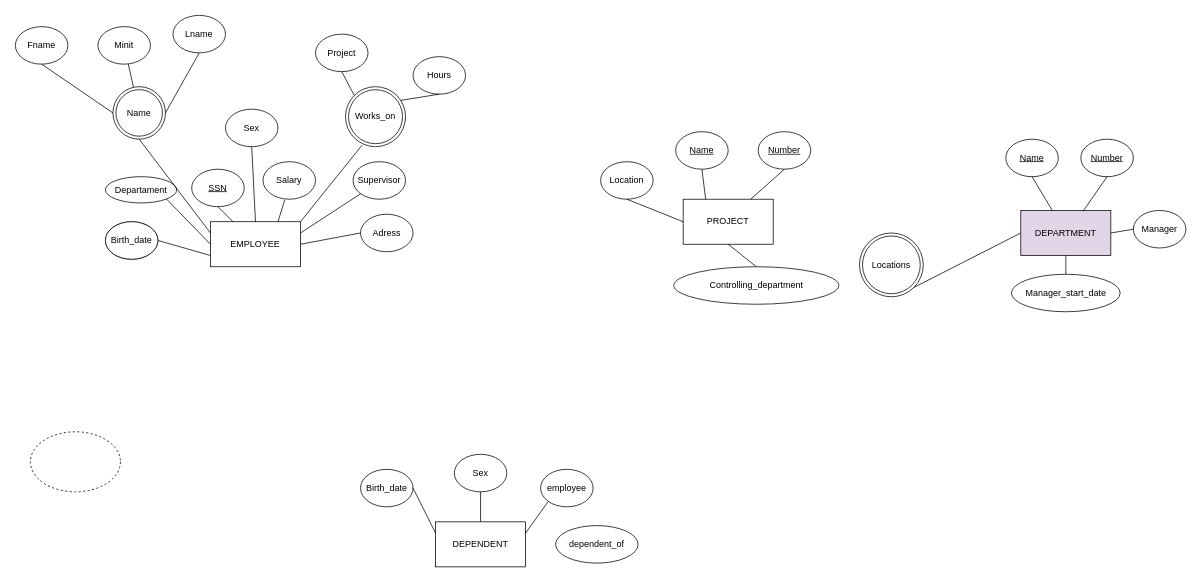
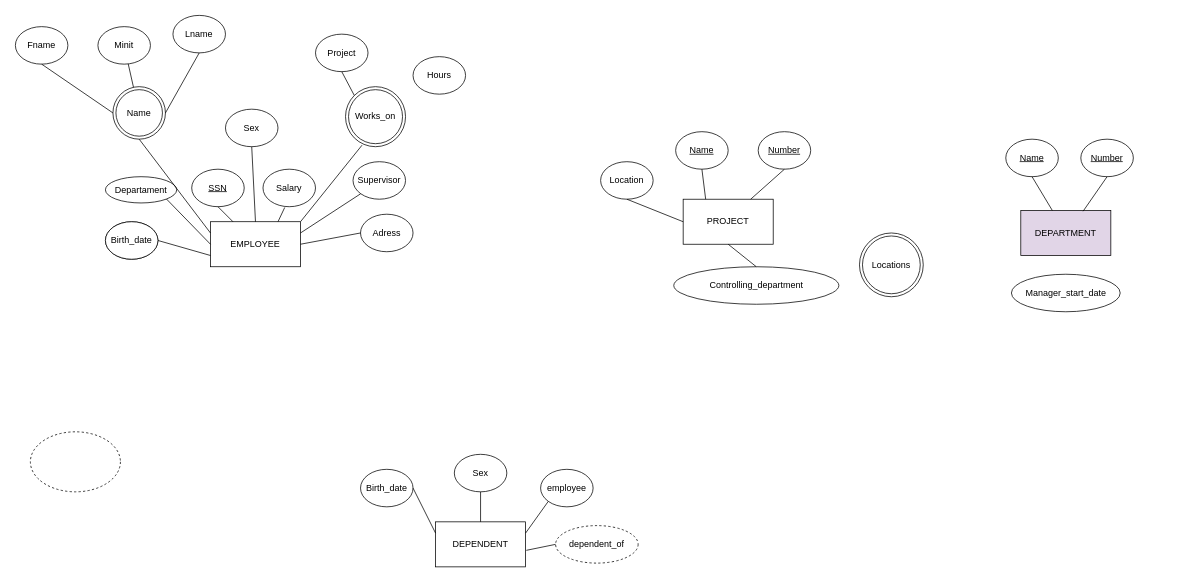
(420, 97) -> none
(289, 180) -> (289, 188)
(1159, 229) -> none
(1122, 231) -> none
(967, 260) -> none
(1065, 265) -> none
(597, 544) -> (597, 544)
none -> (540, 547)
